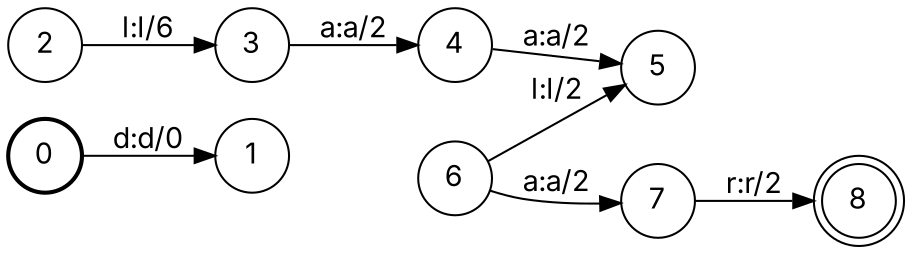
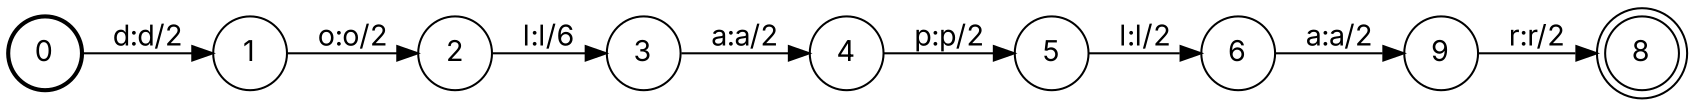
(557, 38) -> (949, 38)
none -> (342, 53)
(548, 128) -> (1134, 53)
(149, 140) -> (148, 38)
(658, 201) -> (1441, 53)
